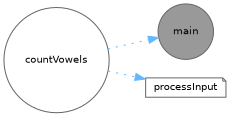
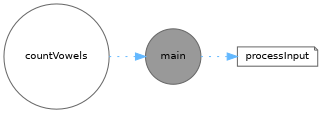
(122, 74) -> (214, 57)
